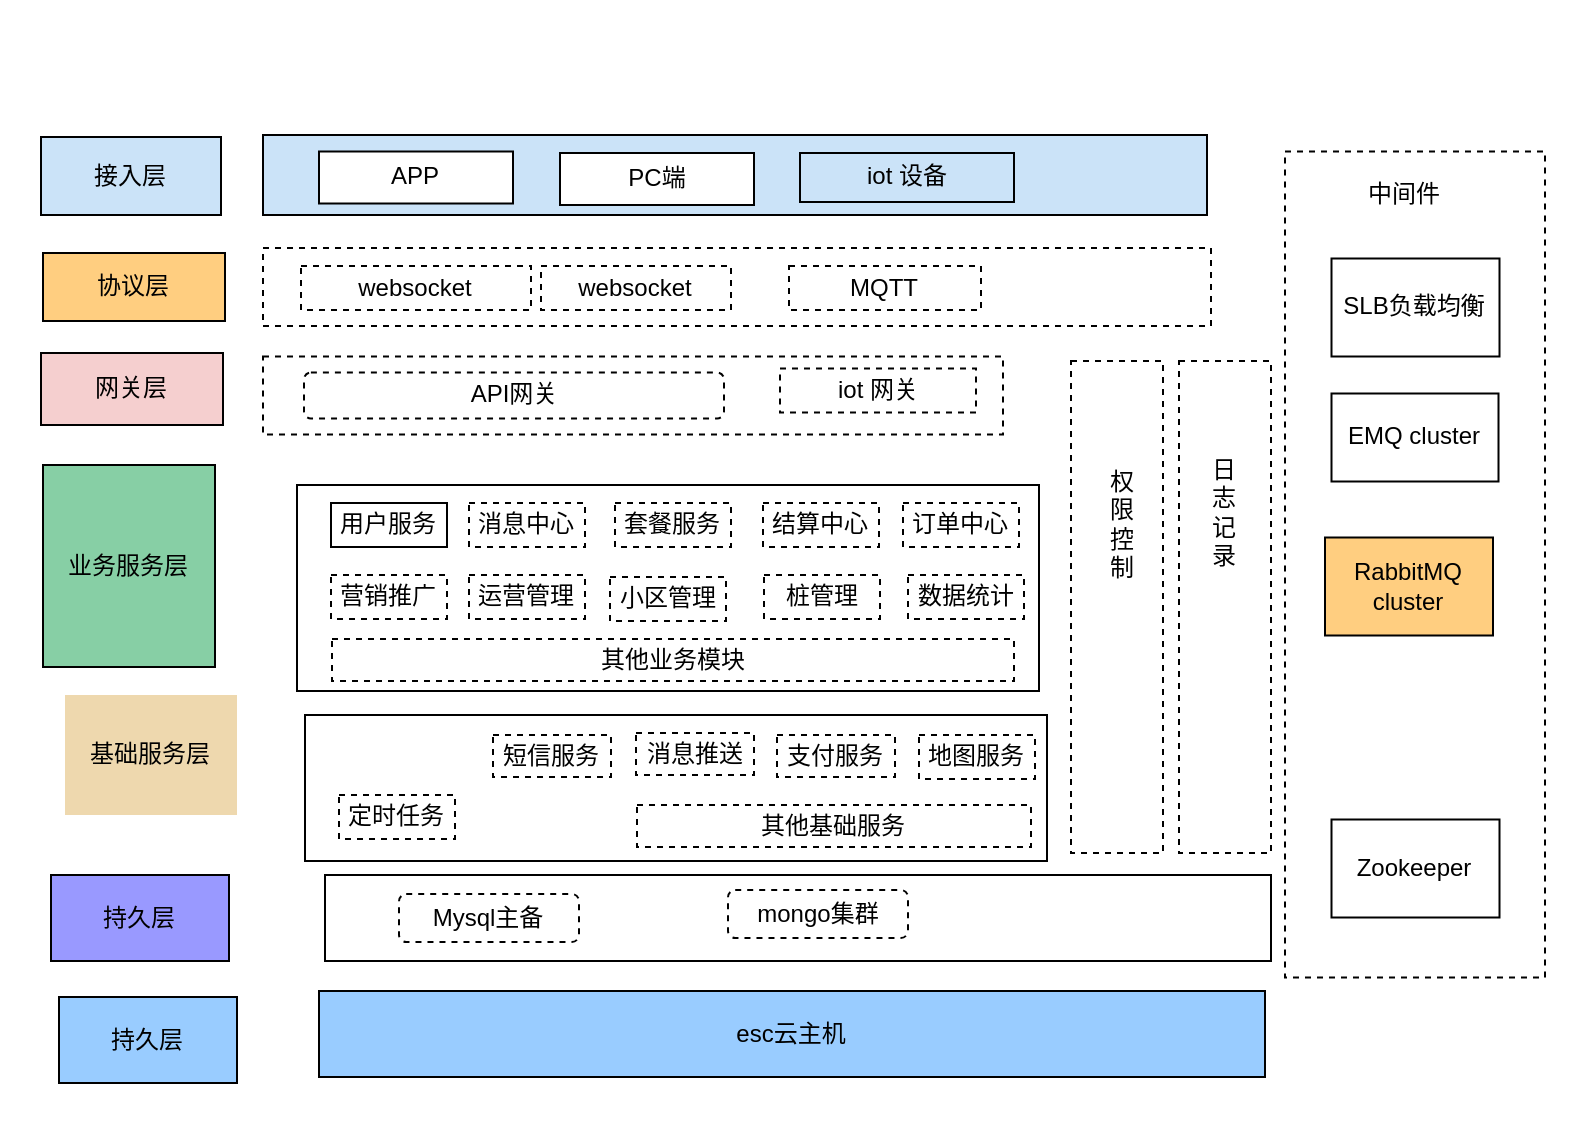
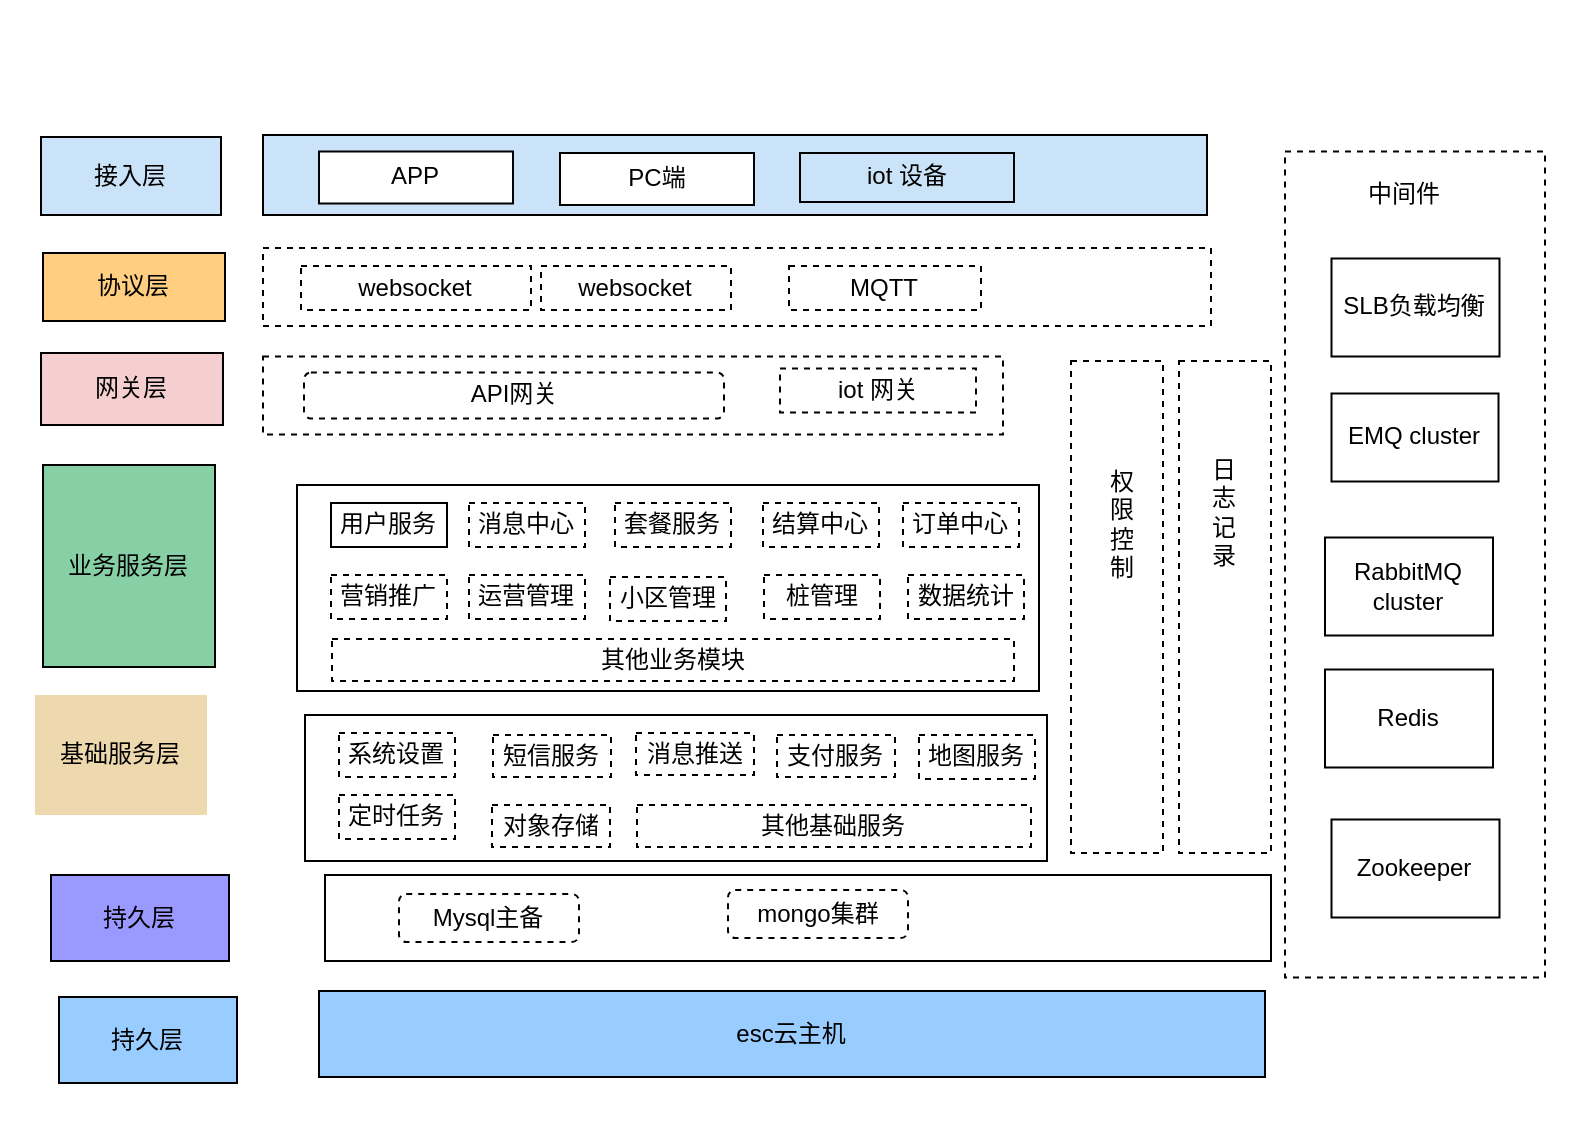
(1409, 587) -> (1409, 587)
none -> (1409, 719)
(151, 755) -> (121, 755)
none -> (397, 755)
none -> (551, 826)
